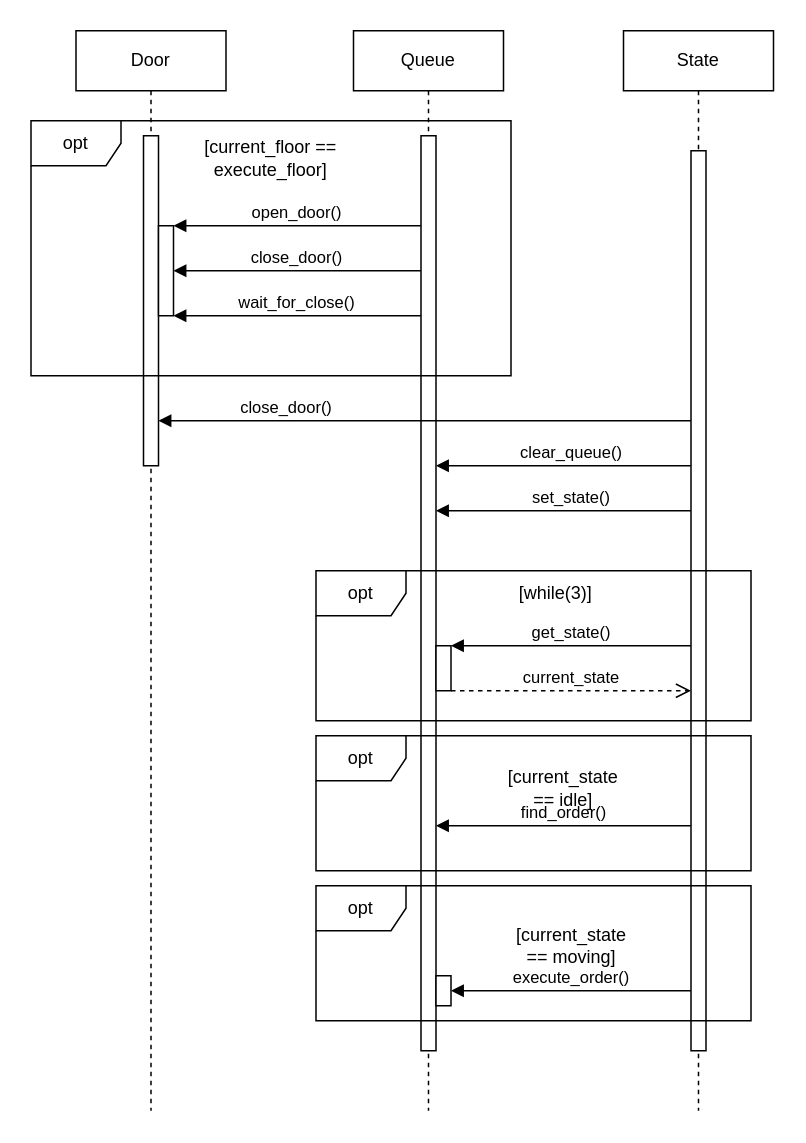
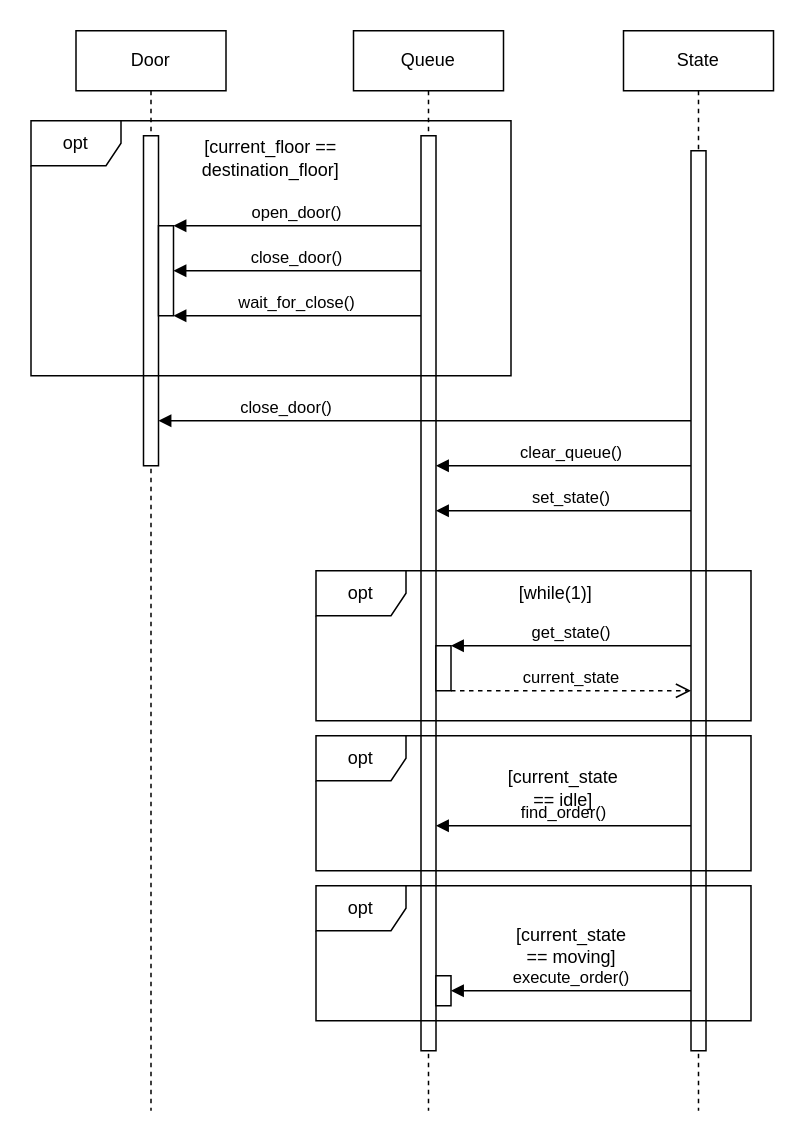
(271, 158) -> (271, 158)
(556, 593) -> (556, 593)
